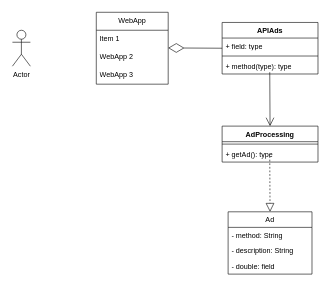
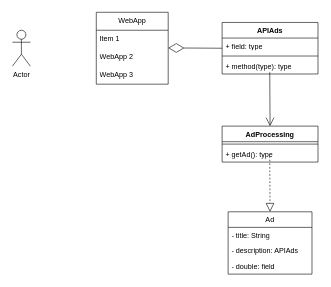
(260, 236) -> (257, 236)
(269, 252) -> (270, 252)
